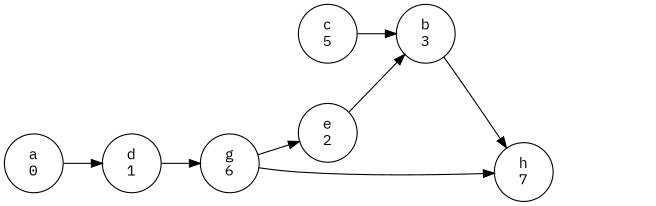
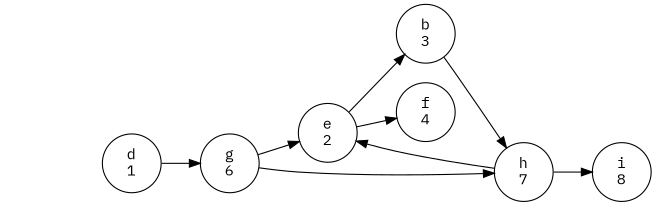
(328, 34) -> none
none -> (426, 112)
none -> (430, 158)
(34, 163) -> none
none -> (622, 172)
